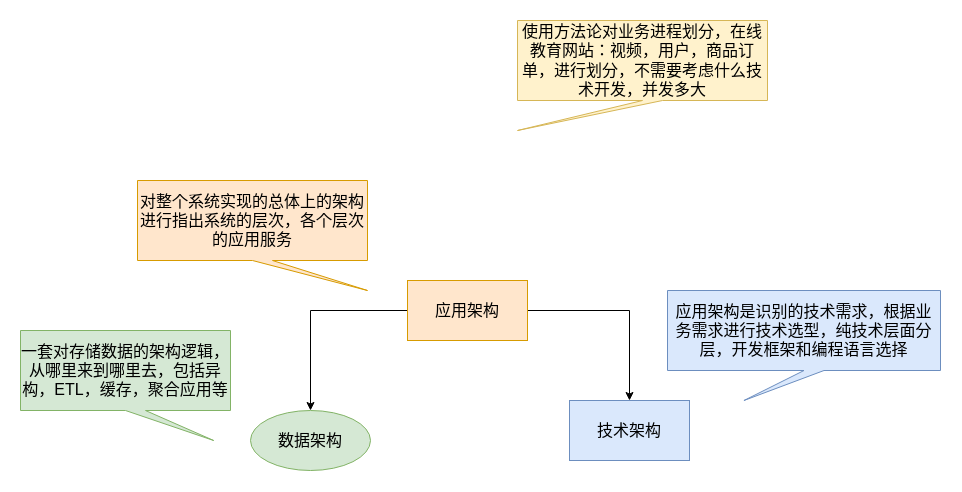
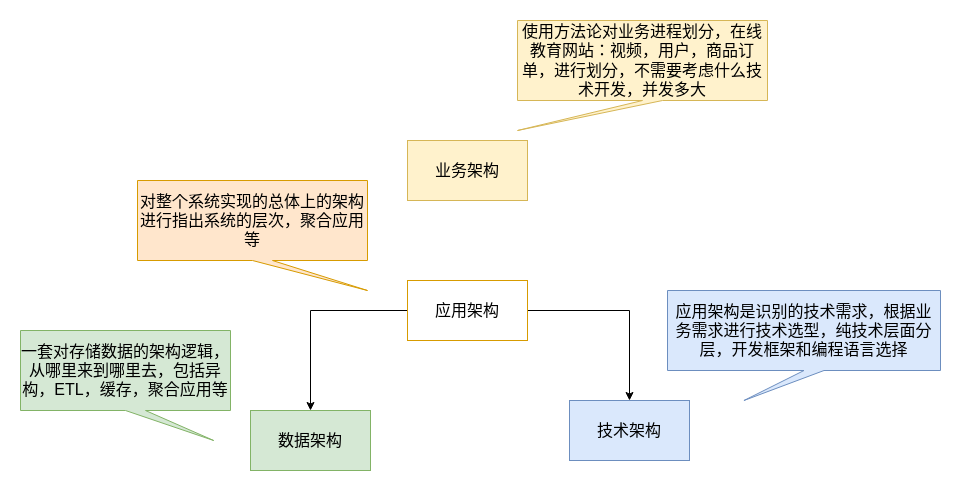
none -> (468, 171)
(253, 221) -> (253, 221)
(468, 311) -> (468, 311)
(311, 441) -> (311, 441)
